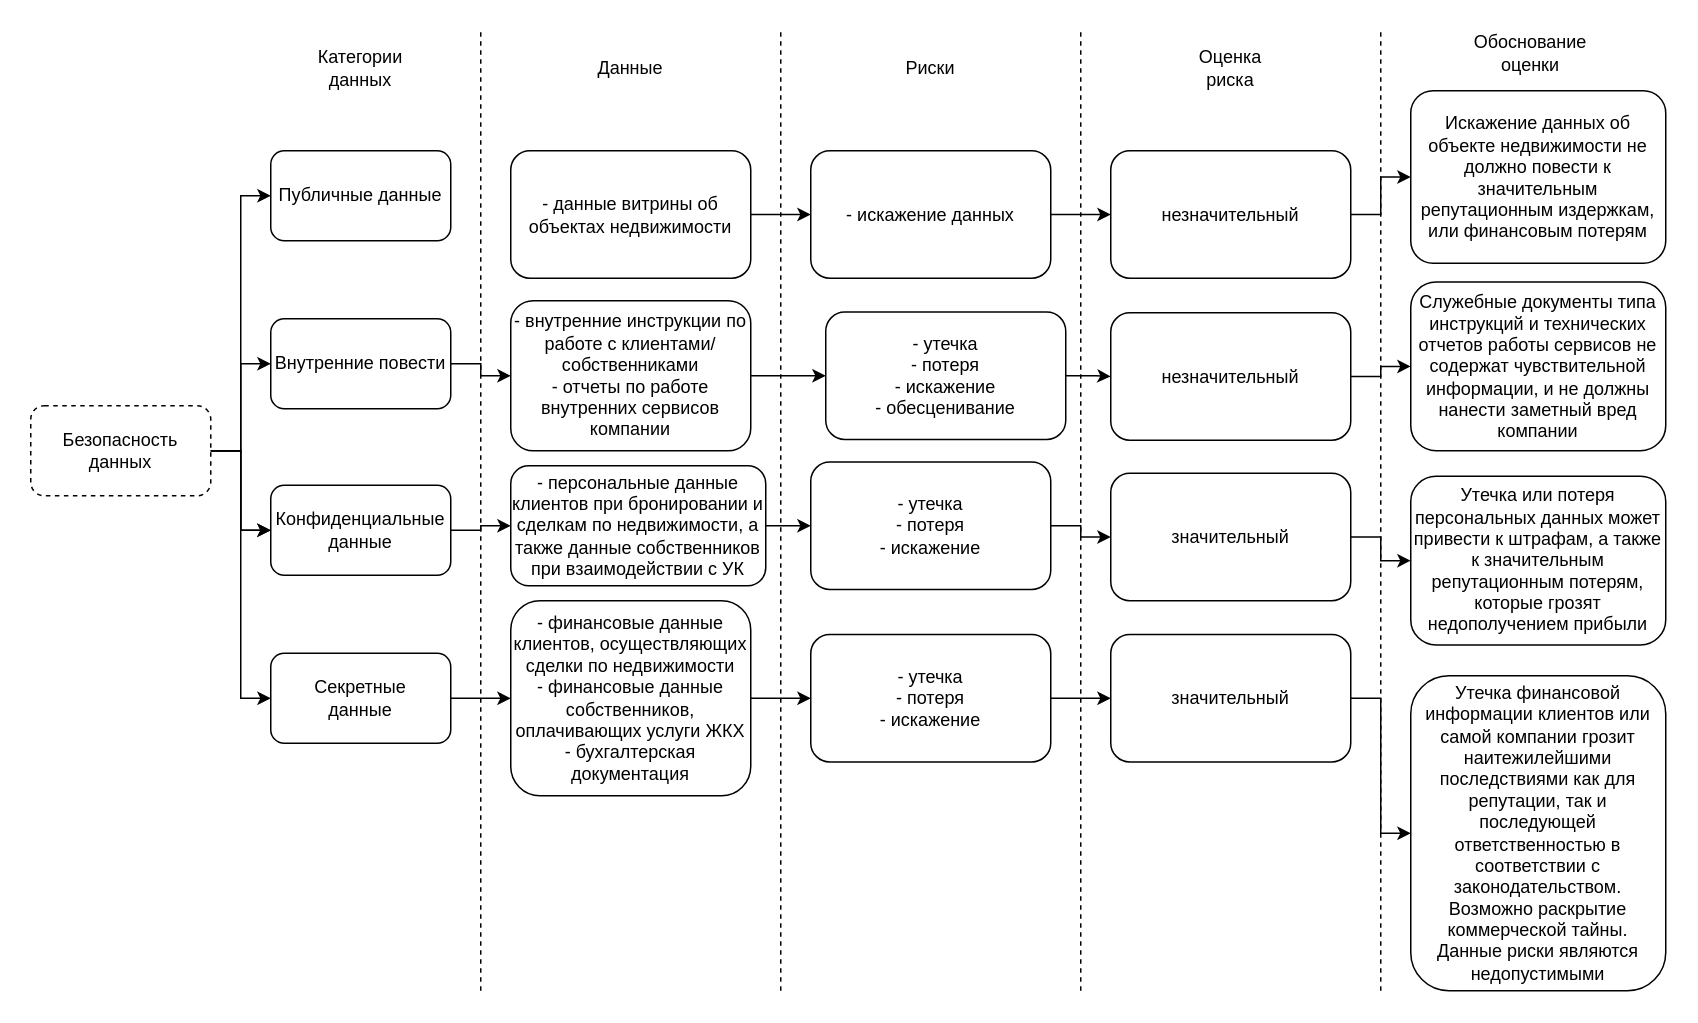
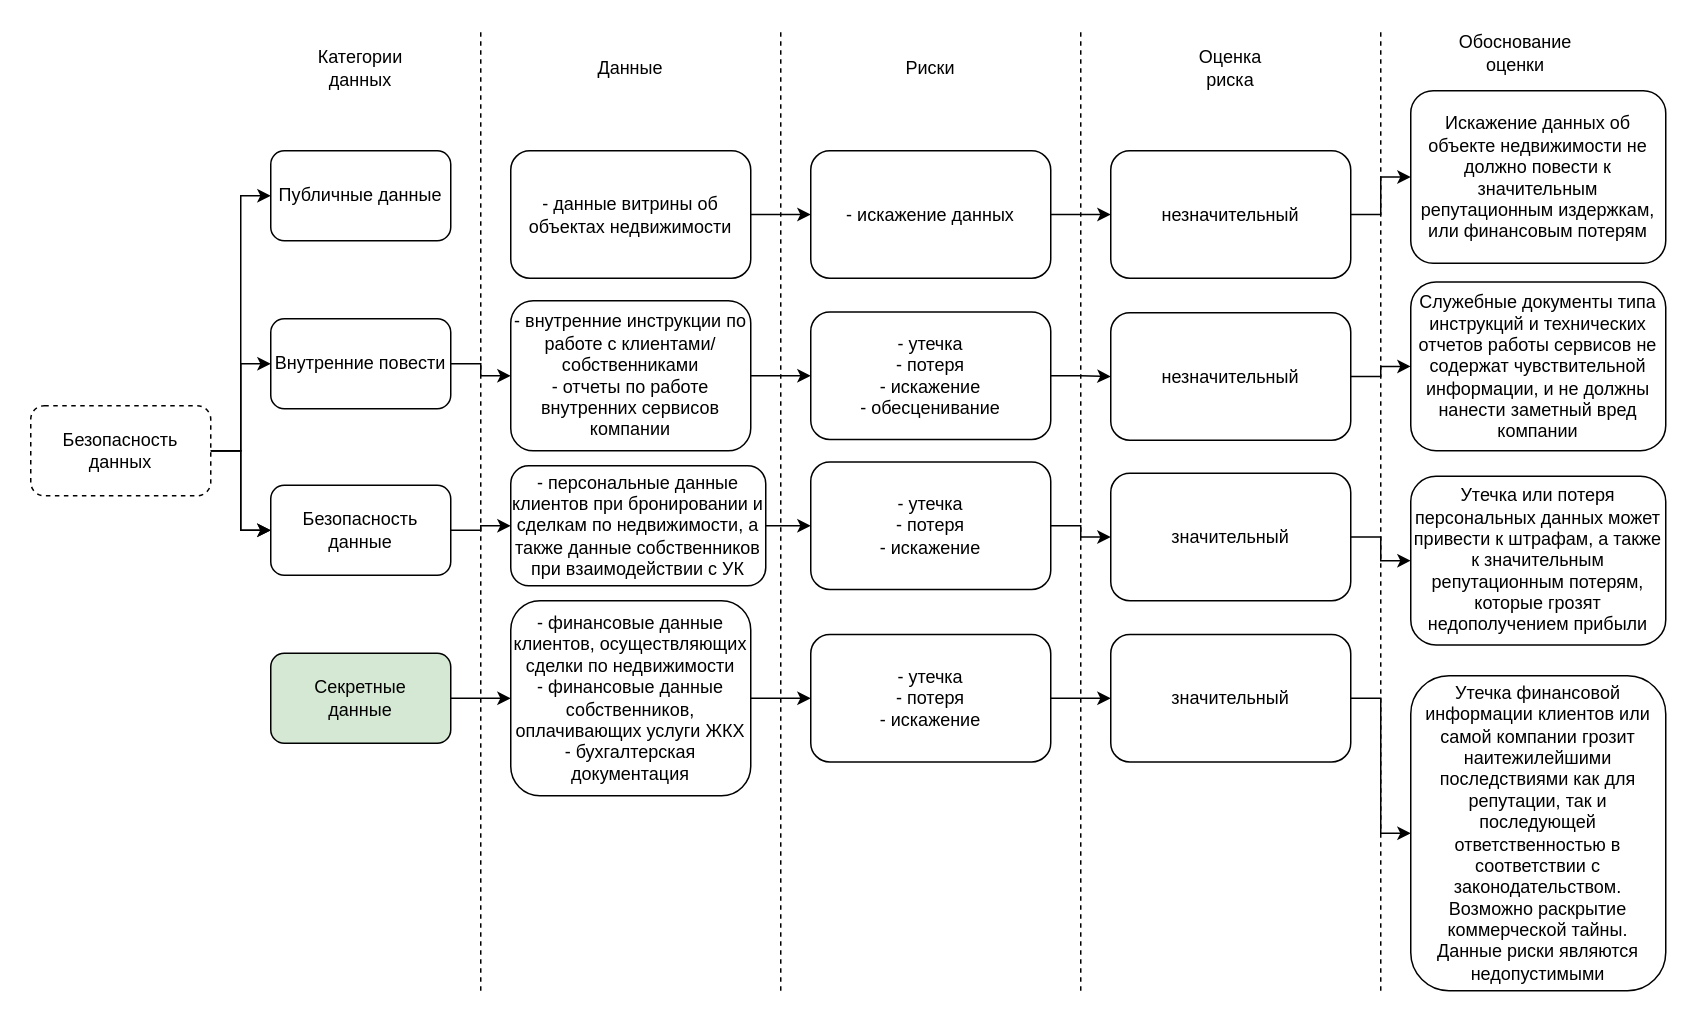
(1531, 53) -> (1516, 53)
(946, 376) -> (931, 376)
(361, 530) -> (361, 530)
(241, 625) -> none
(361, 698) -> (361, 698)
